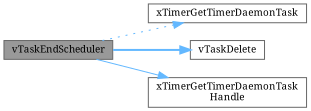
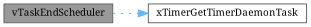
(227, 50) -> none
(227, 92) -> none
